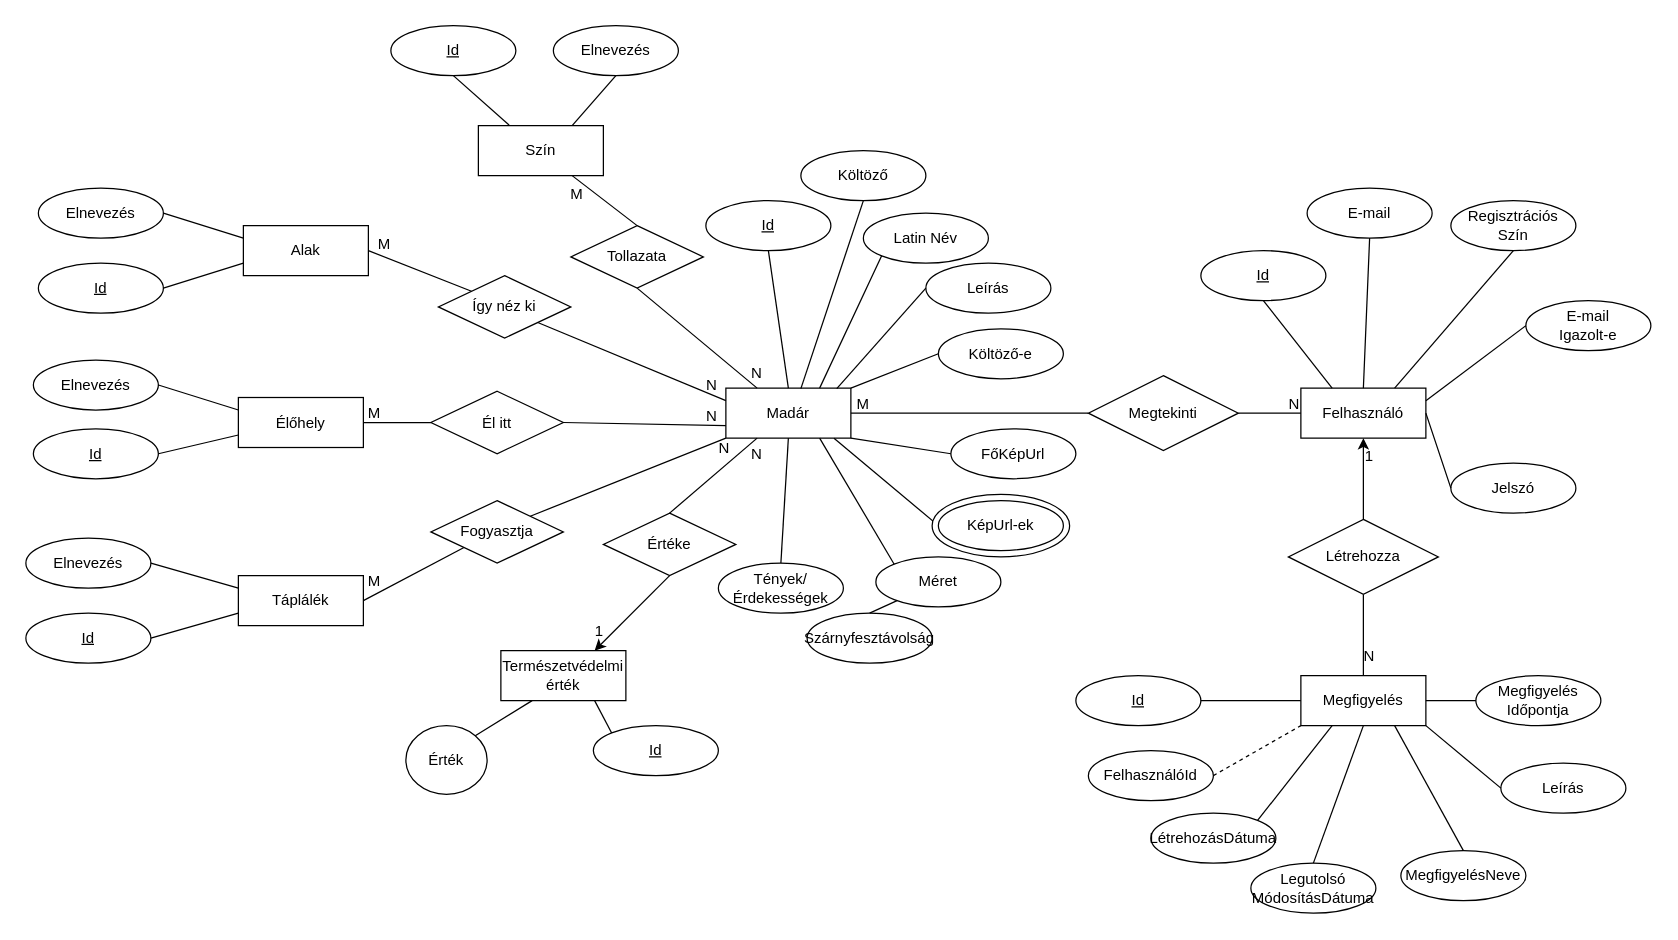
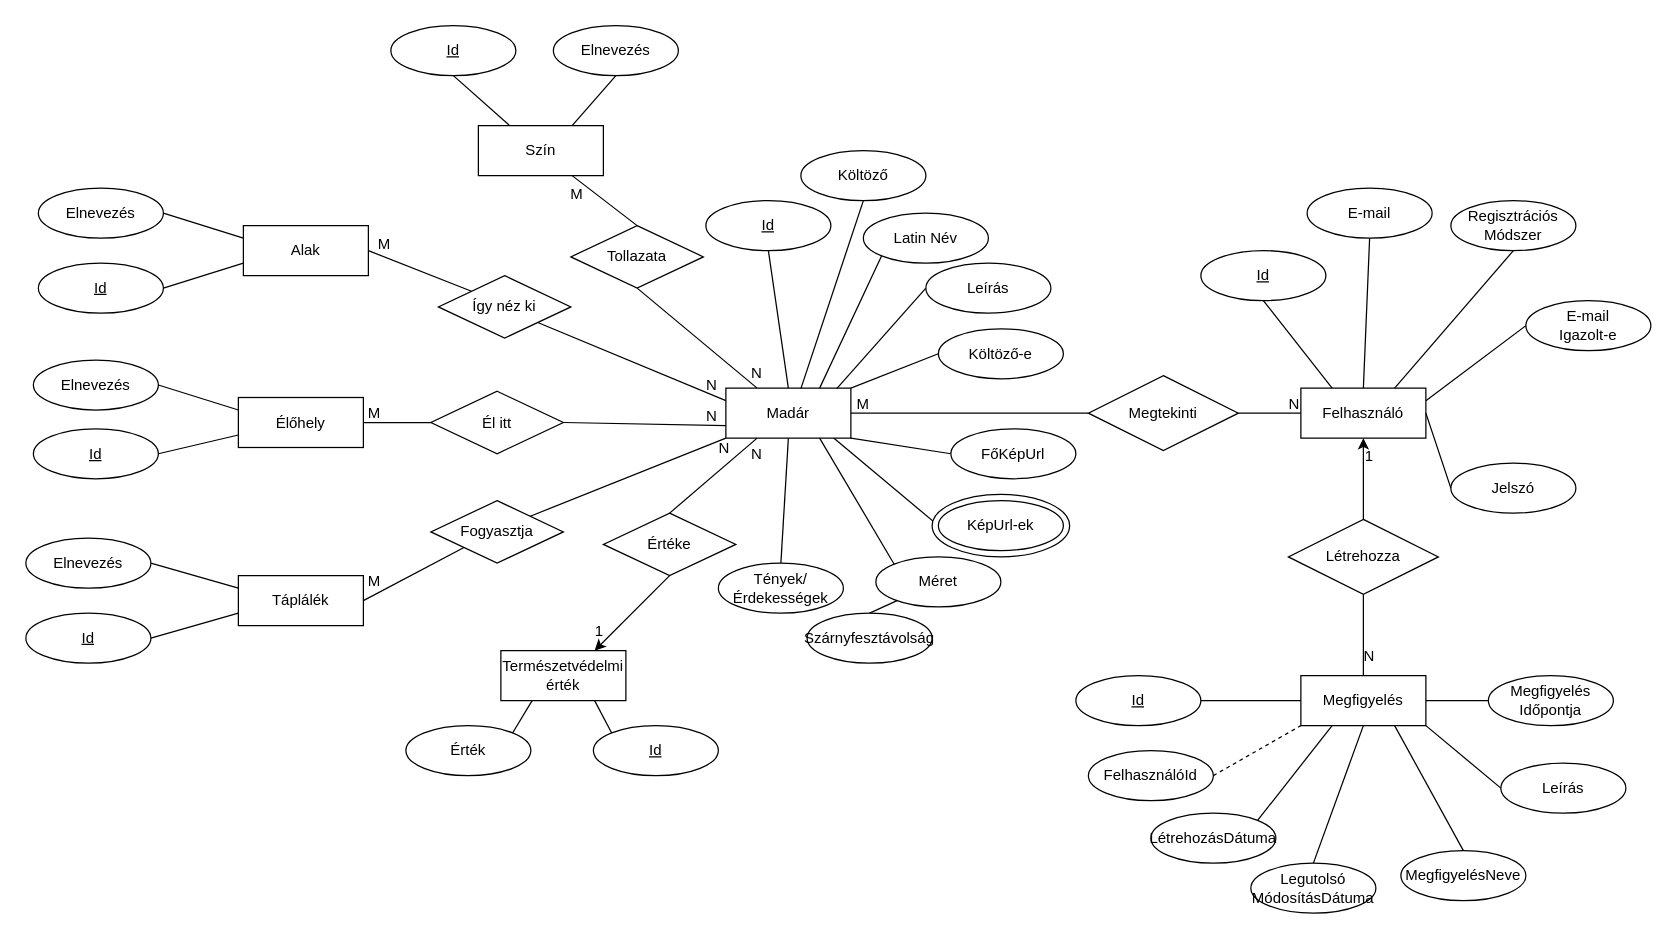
(1513, 226) -> (1513, 226)
(1538, 701) -> (1551, 701)
(446, 760) -> (468, 751)
